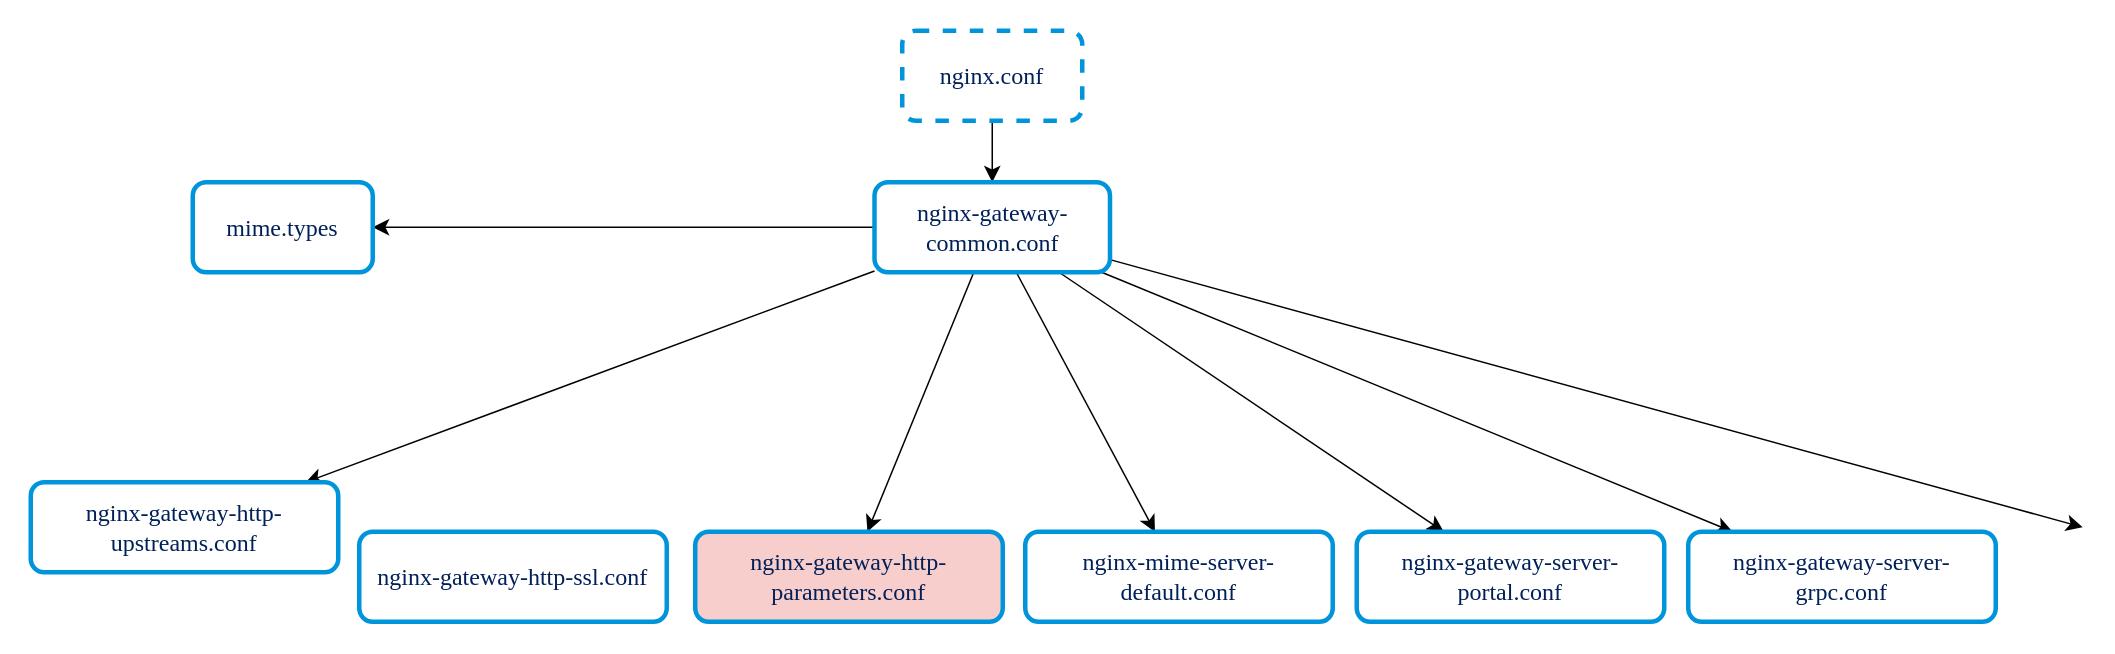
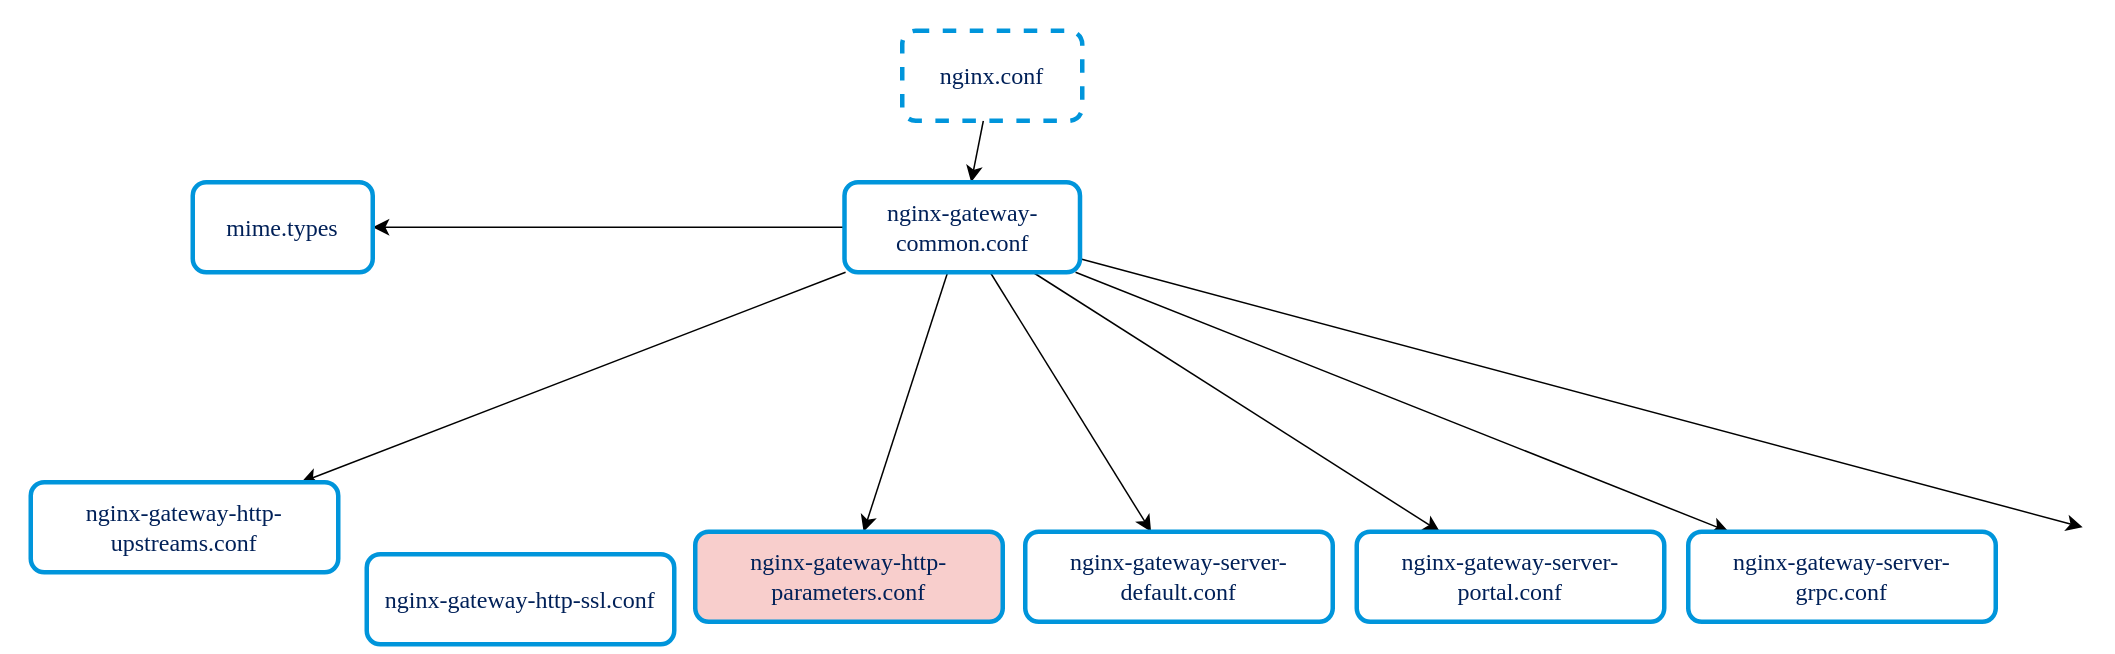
(992, 227) -> (962, 227)
(513, 577) -> (521, 599)
(1179, 577) -> (1179, 577)
